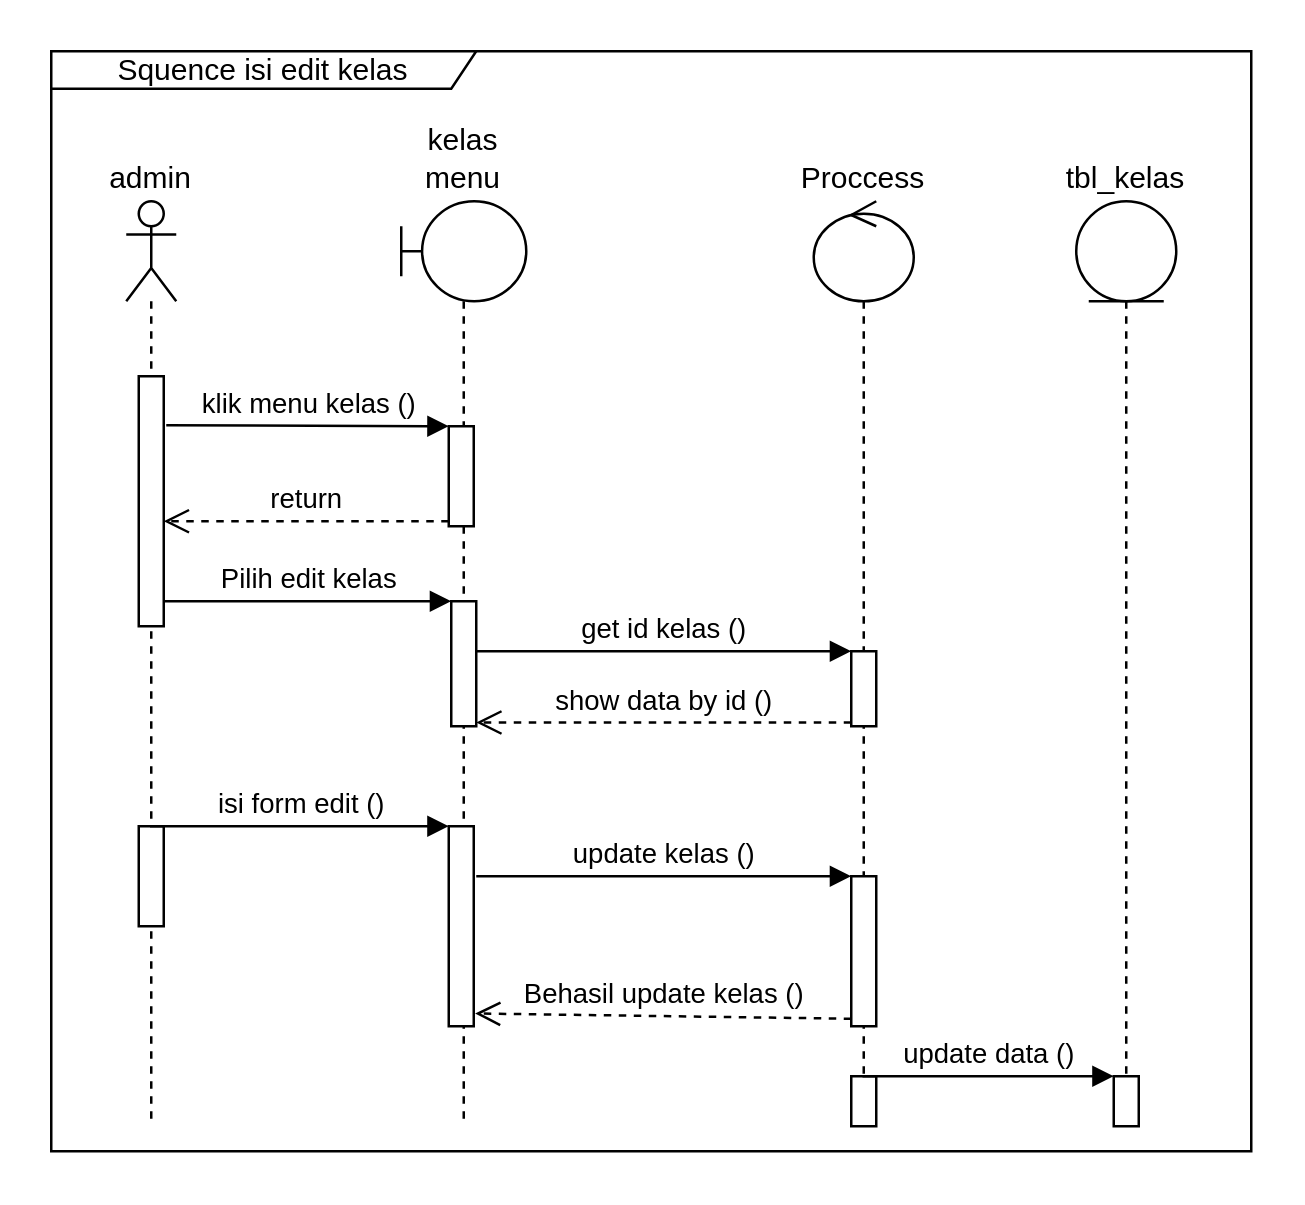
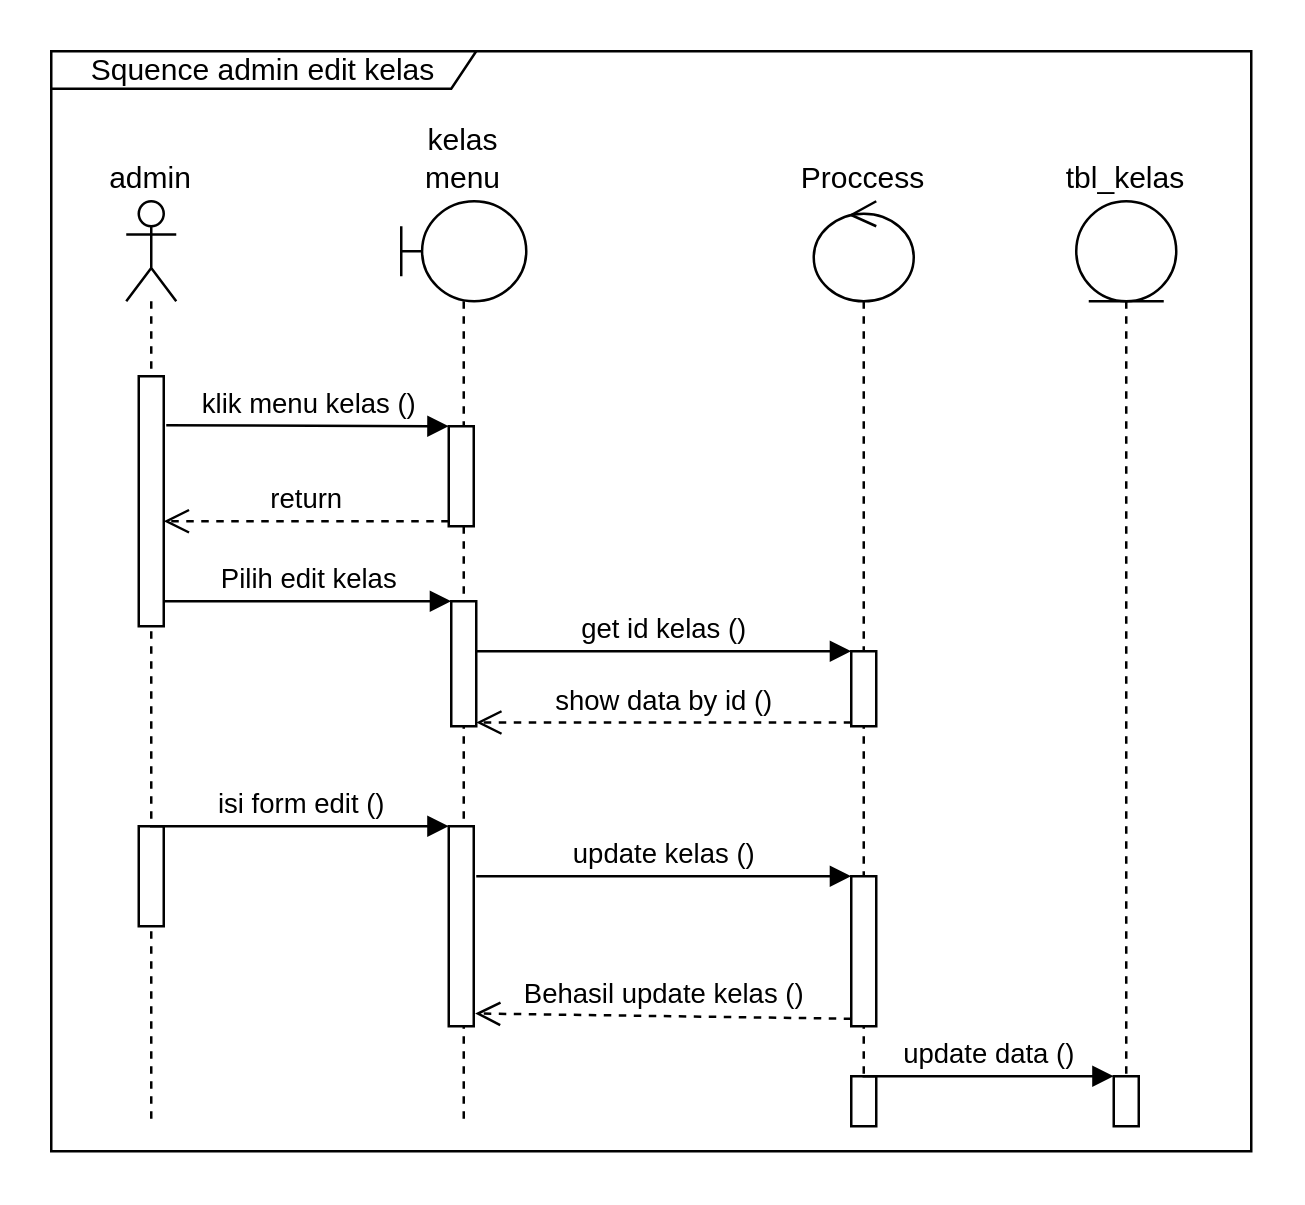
(264, 71) -> (264, 71)
